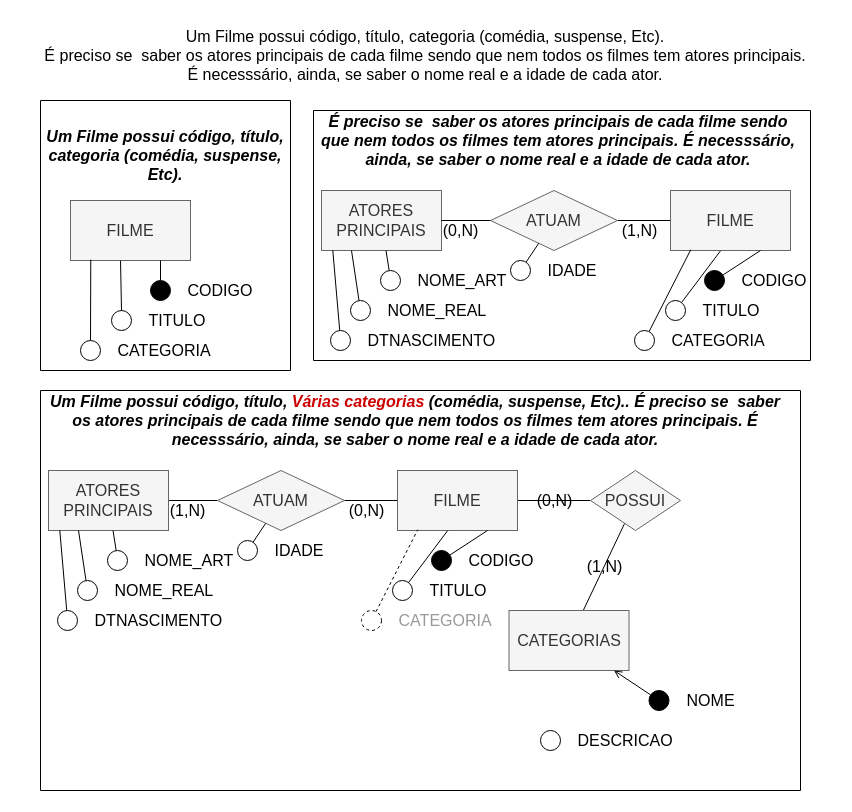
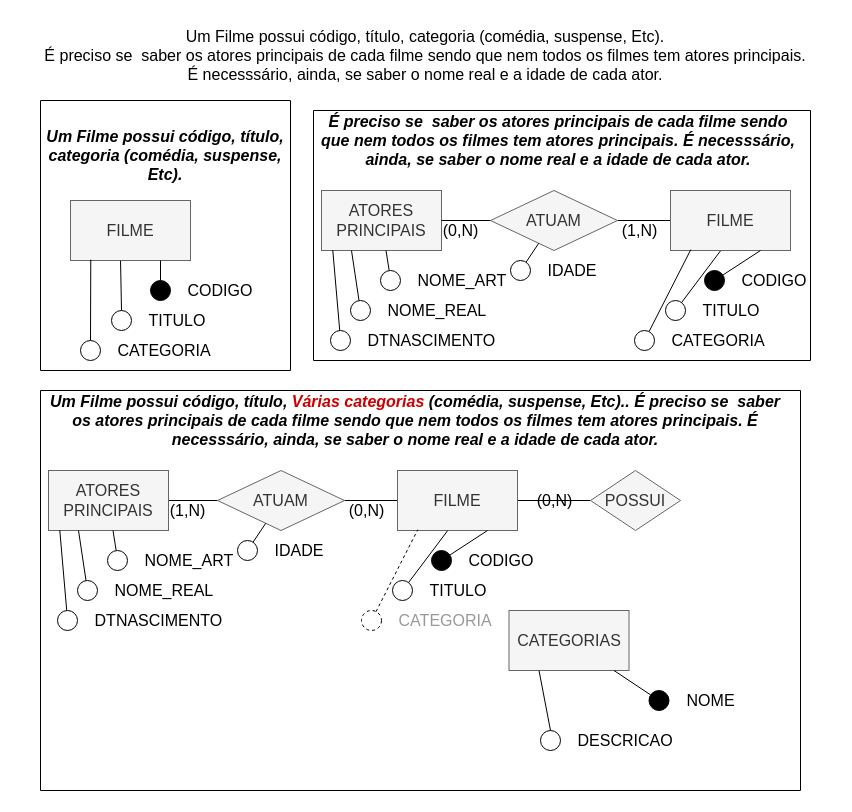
(604, 567) -> none
(618, 673) -> (617, 673)
none -> (545, 701)
